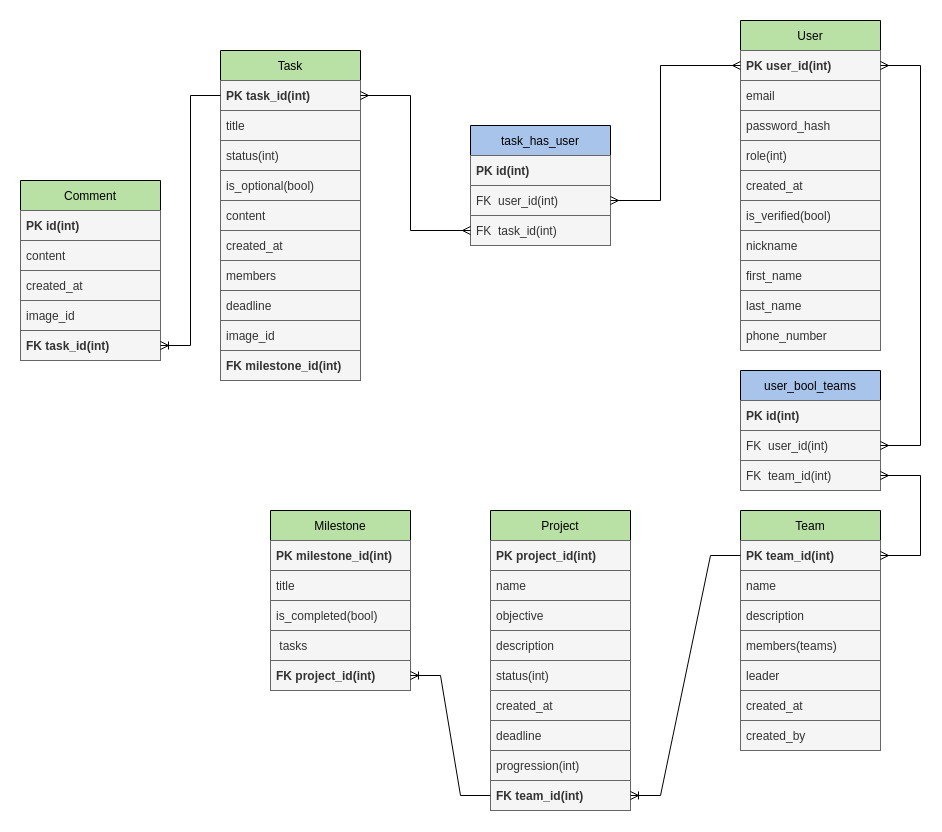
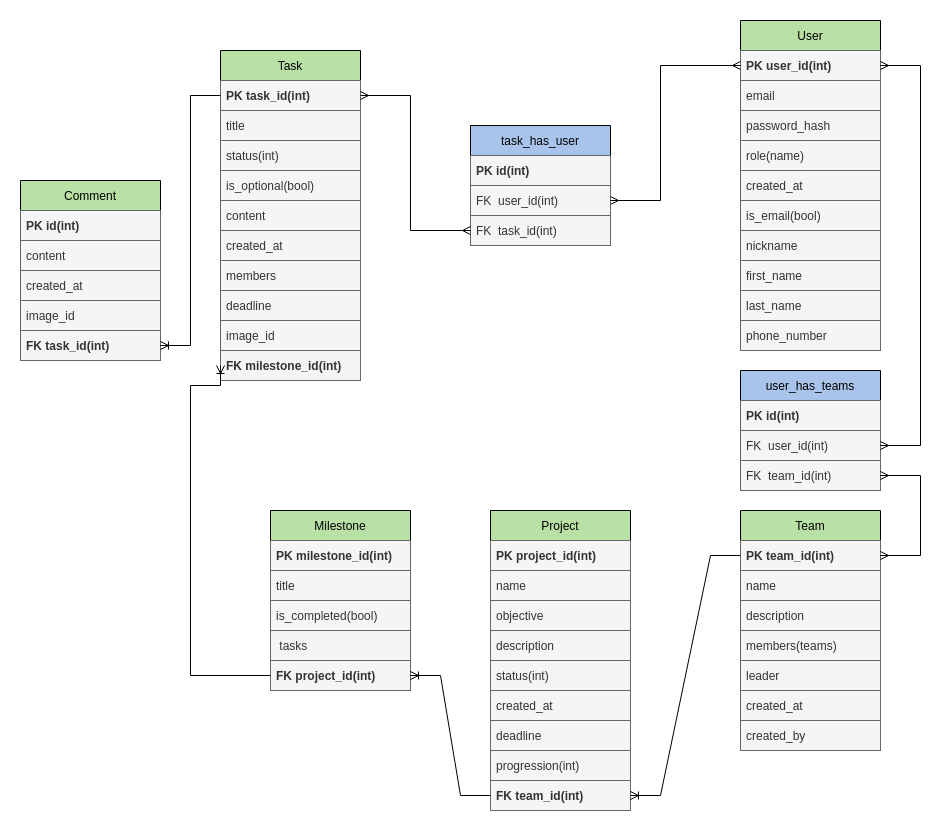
(773, 156) -> (778, 156)
(797, 216) -> (787, 216)
(810, 386) -> (810, 386)
none -> (191, 553)
